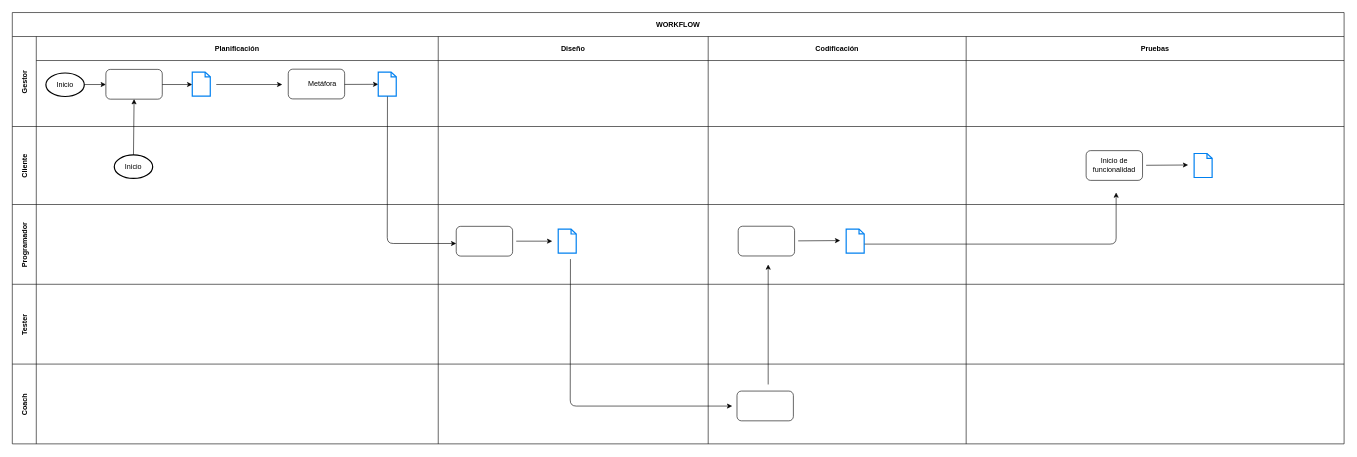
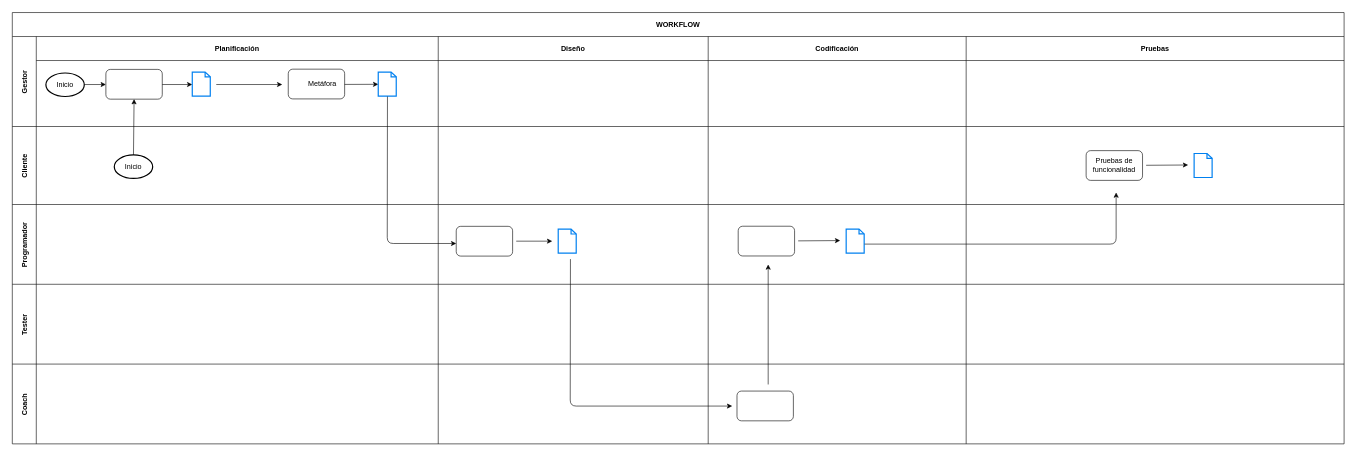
(1115, 165) -> (1115, 165)
